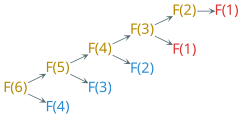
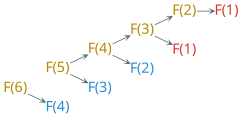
(35, 79) -> none
